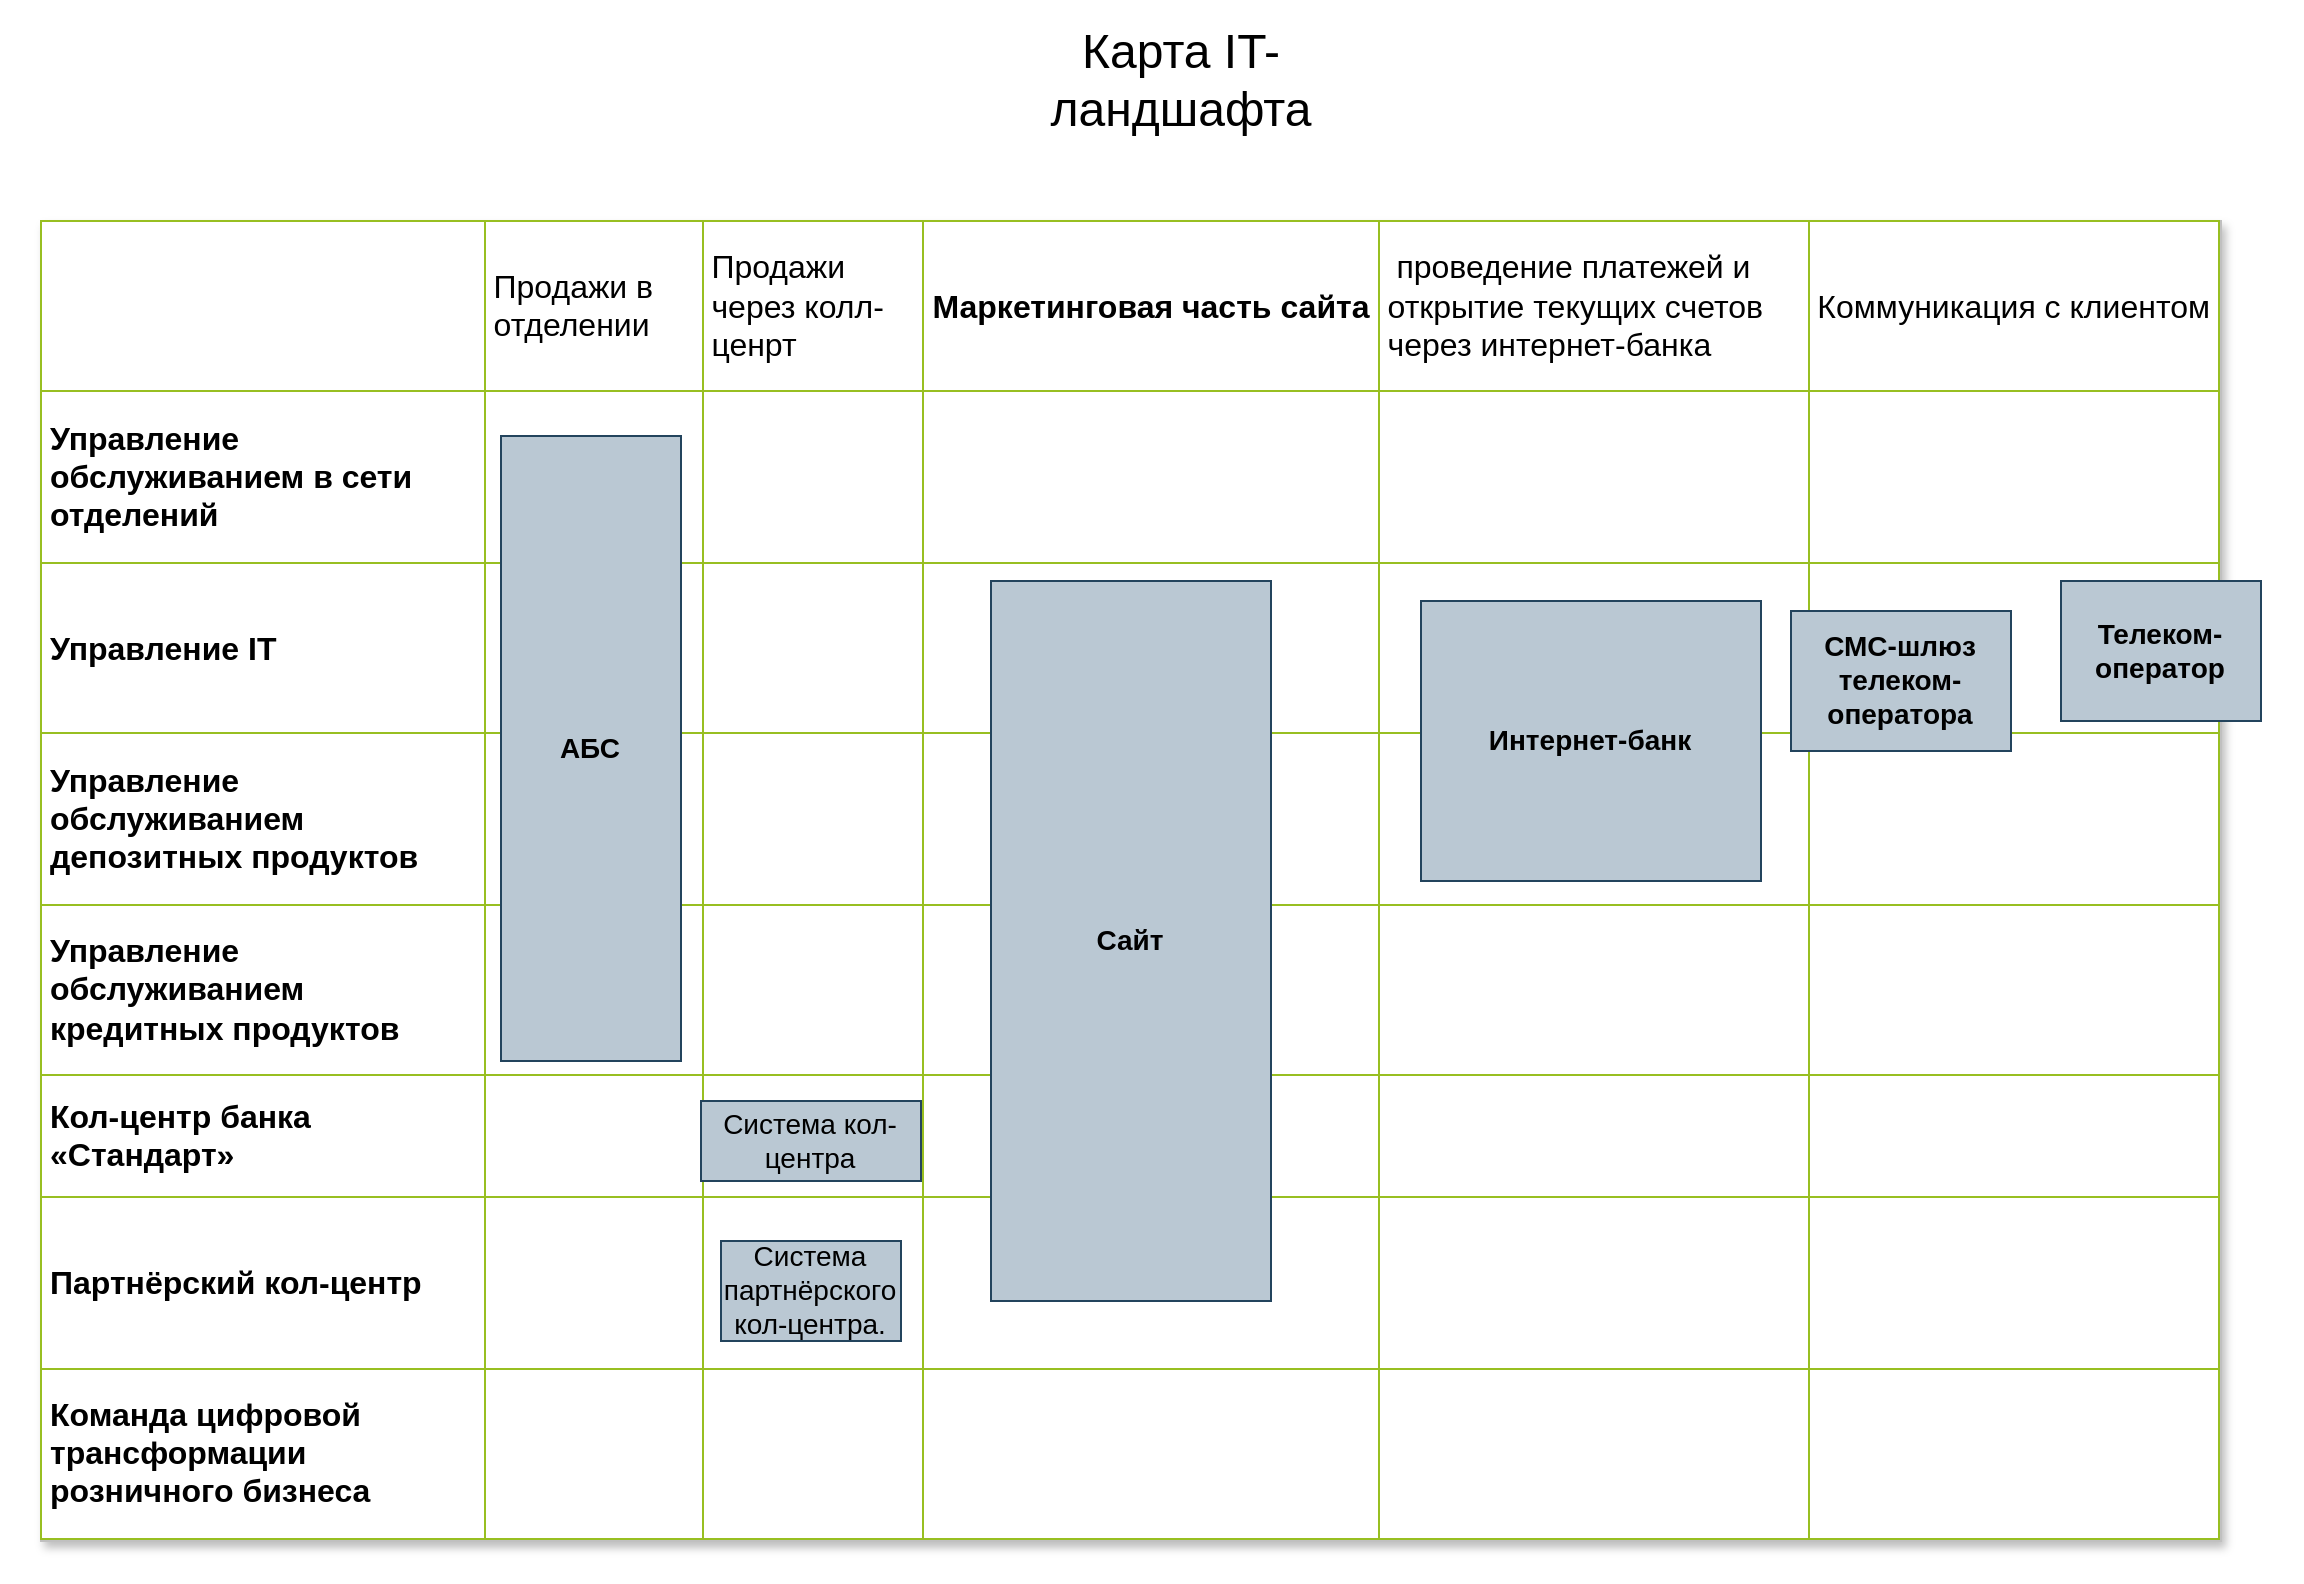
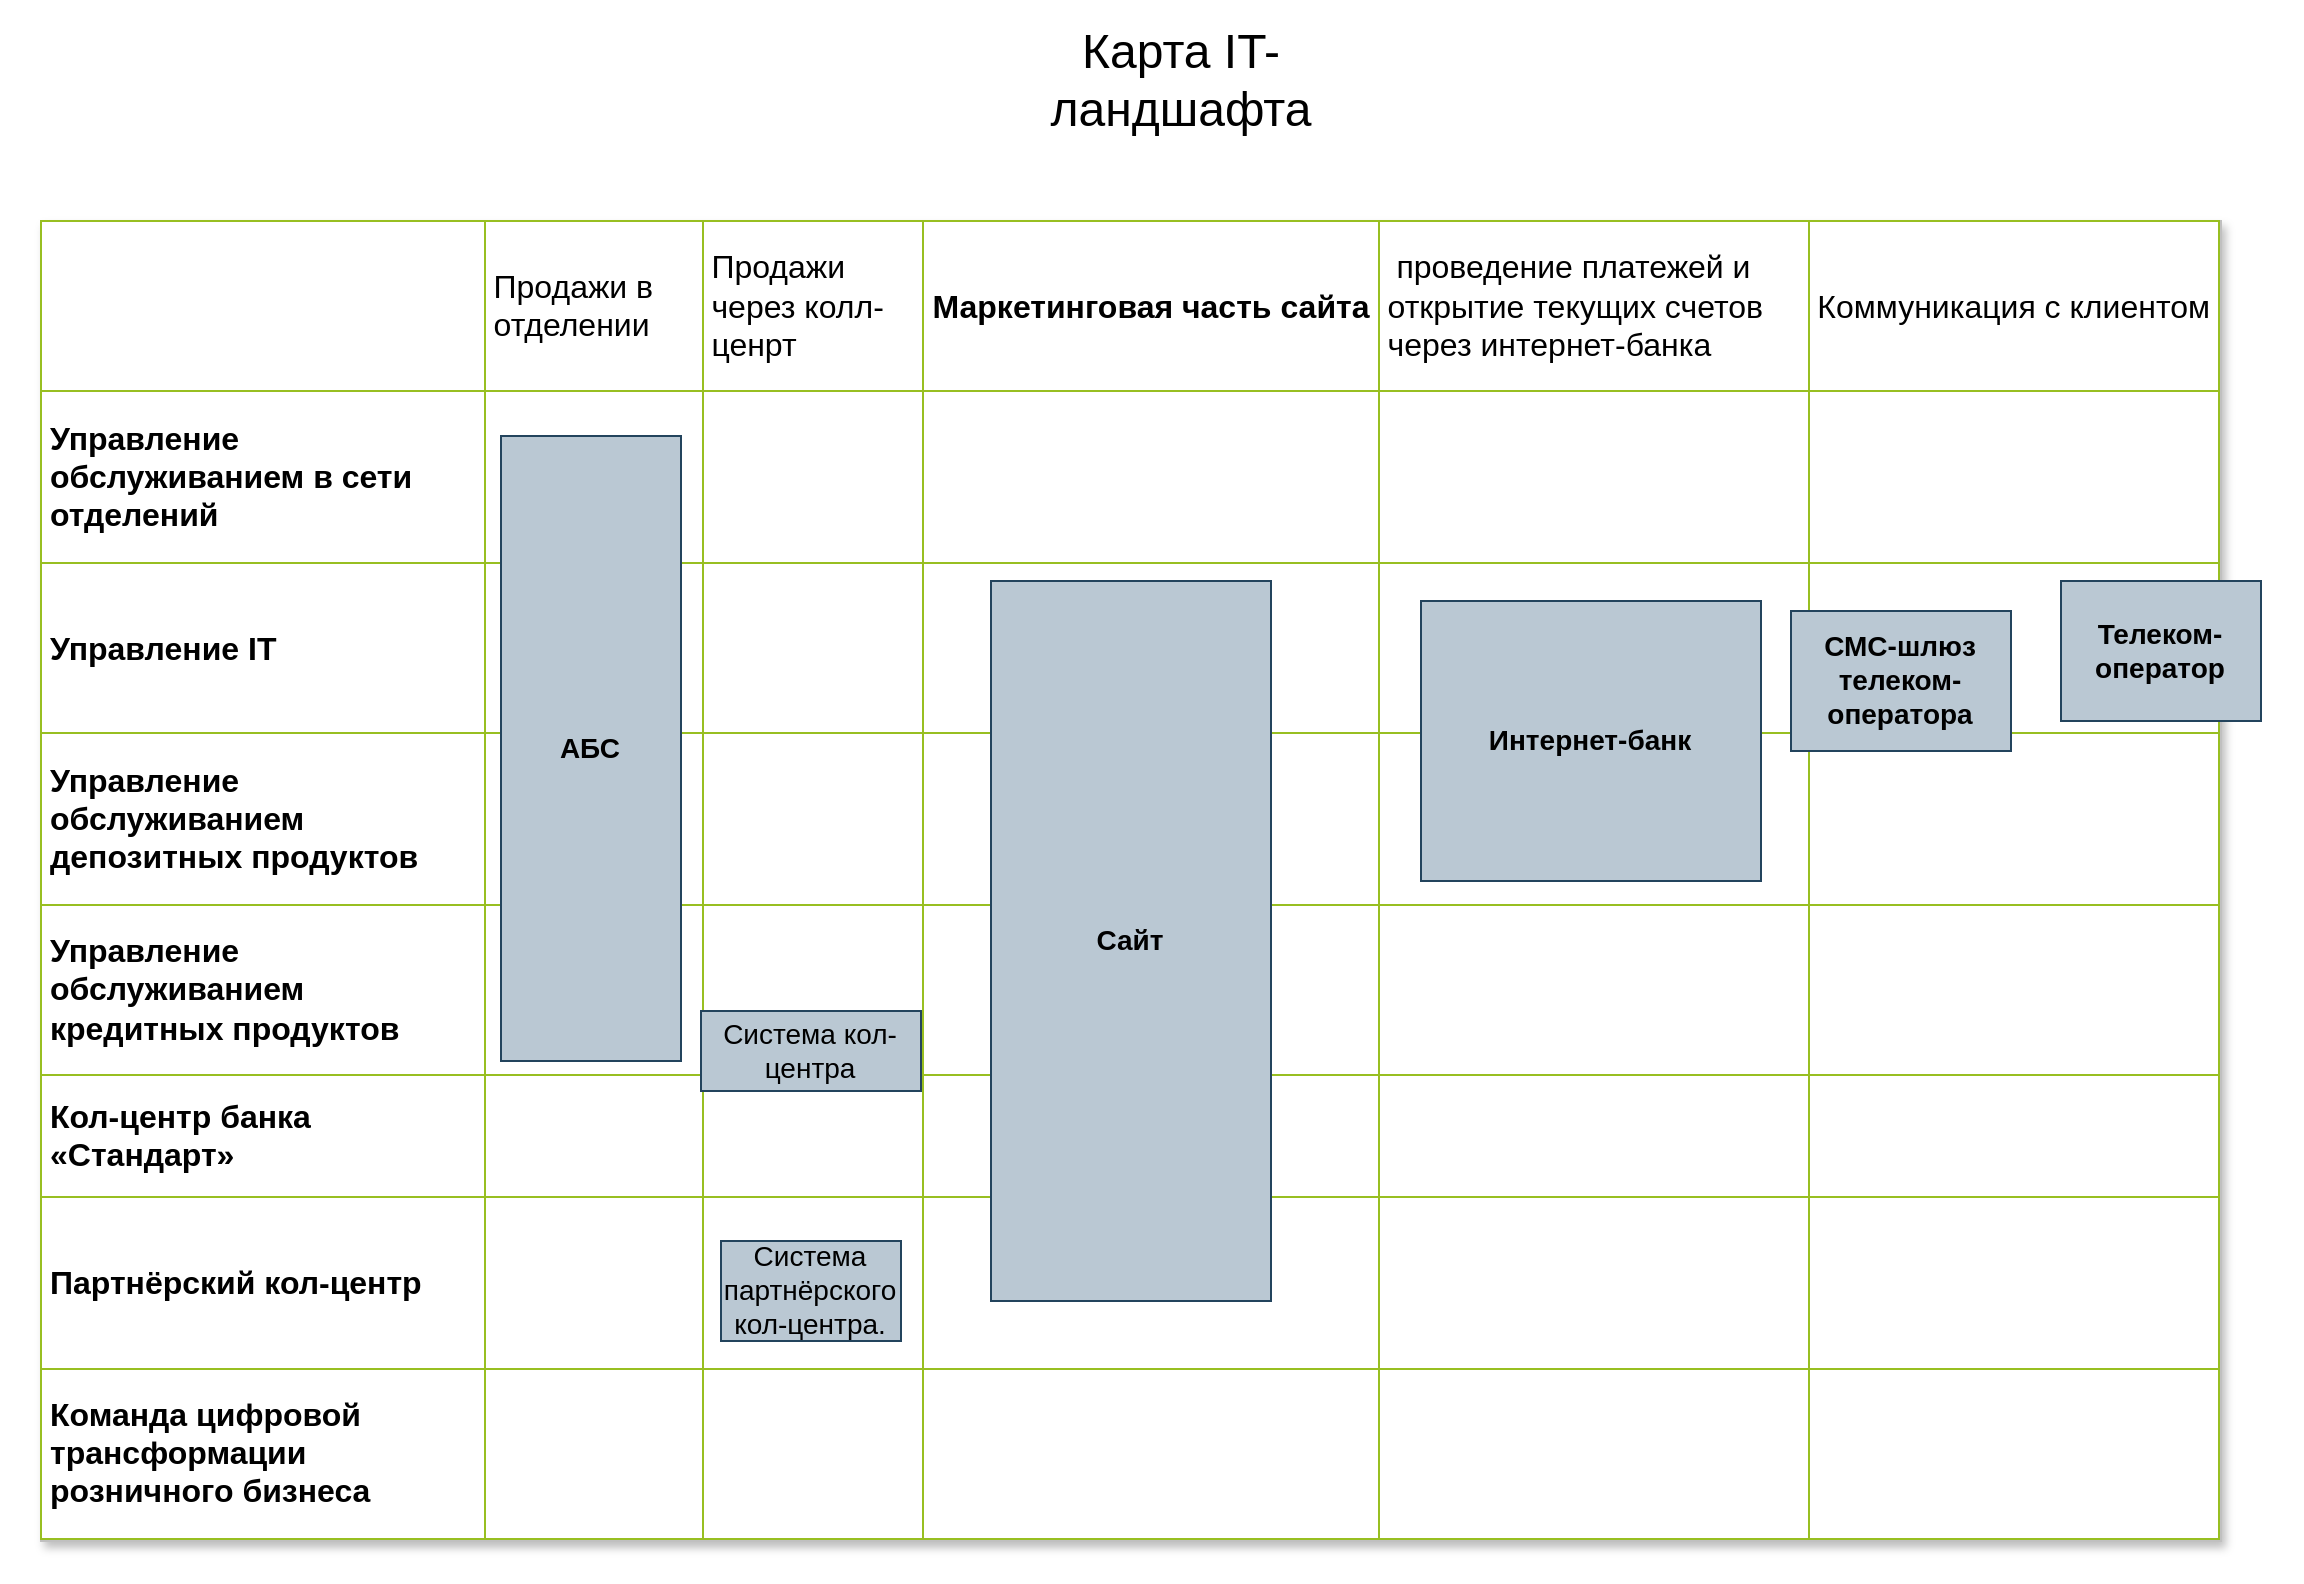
(811, 1141) -> (811, 1051)
